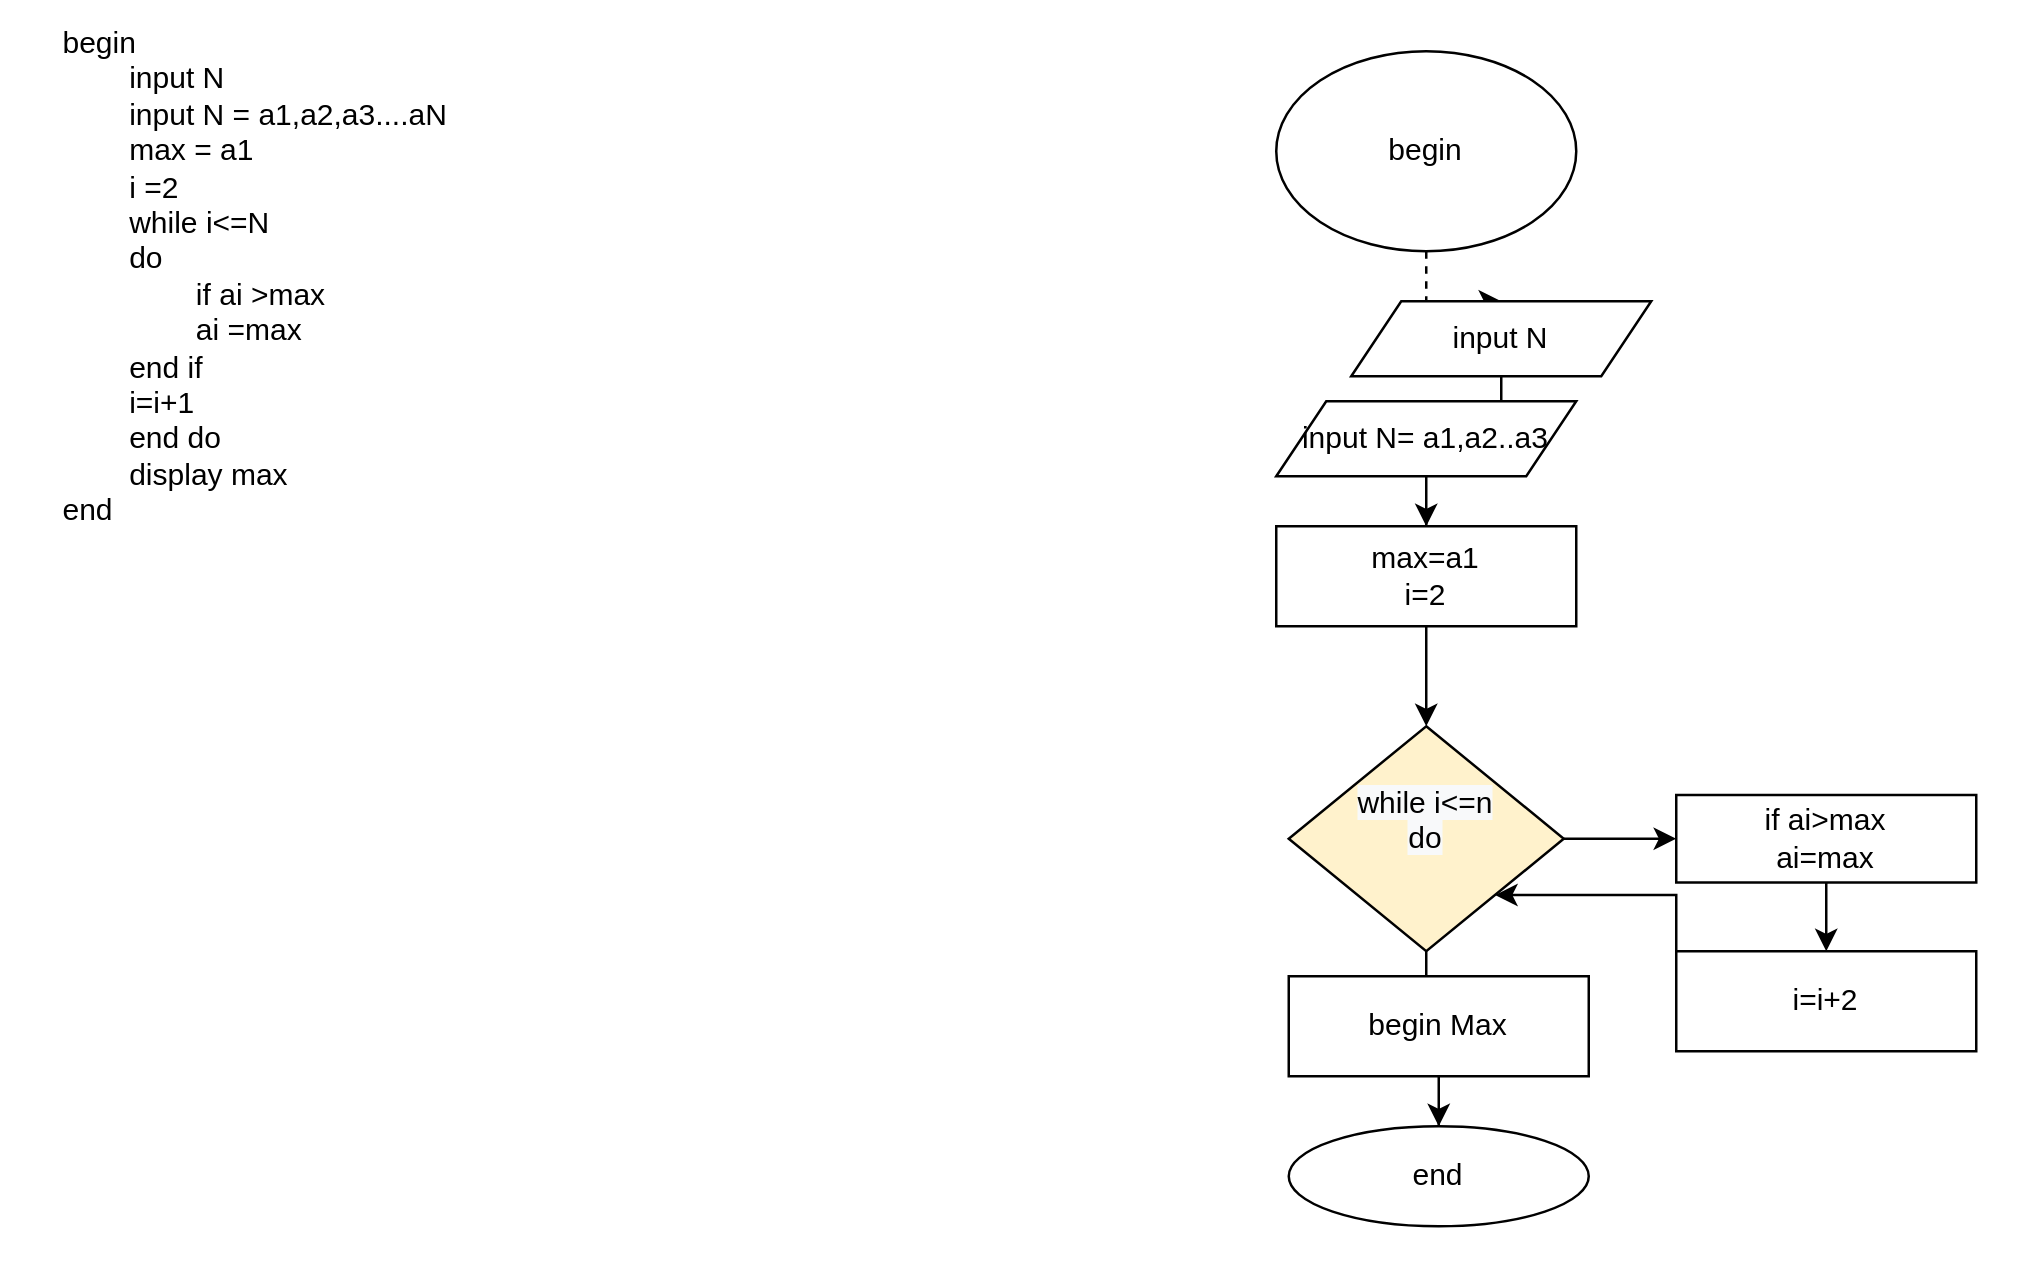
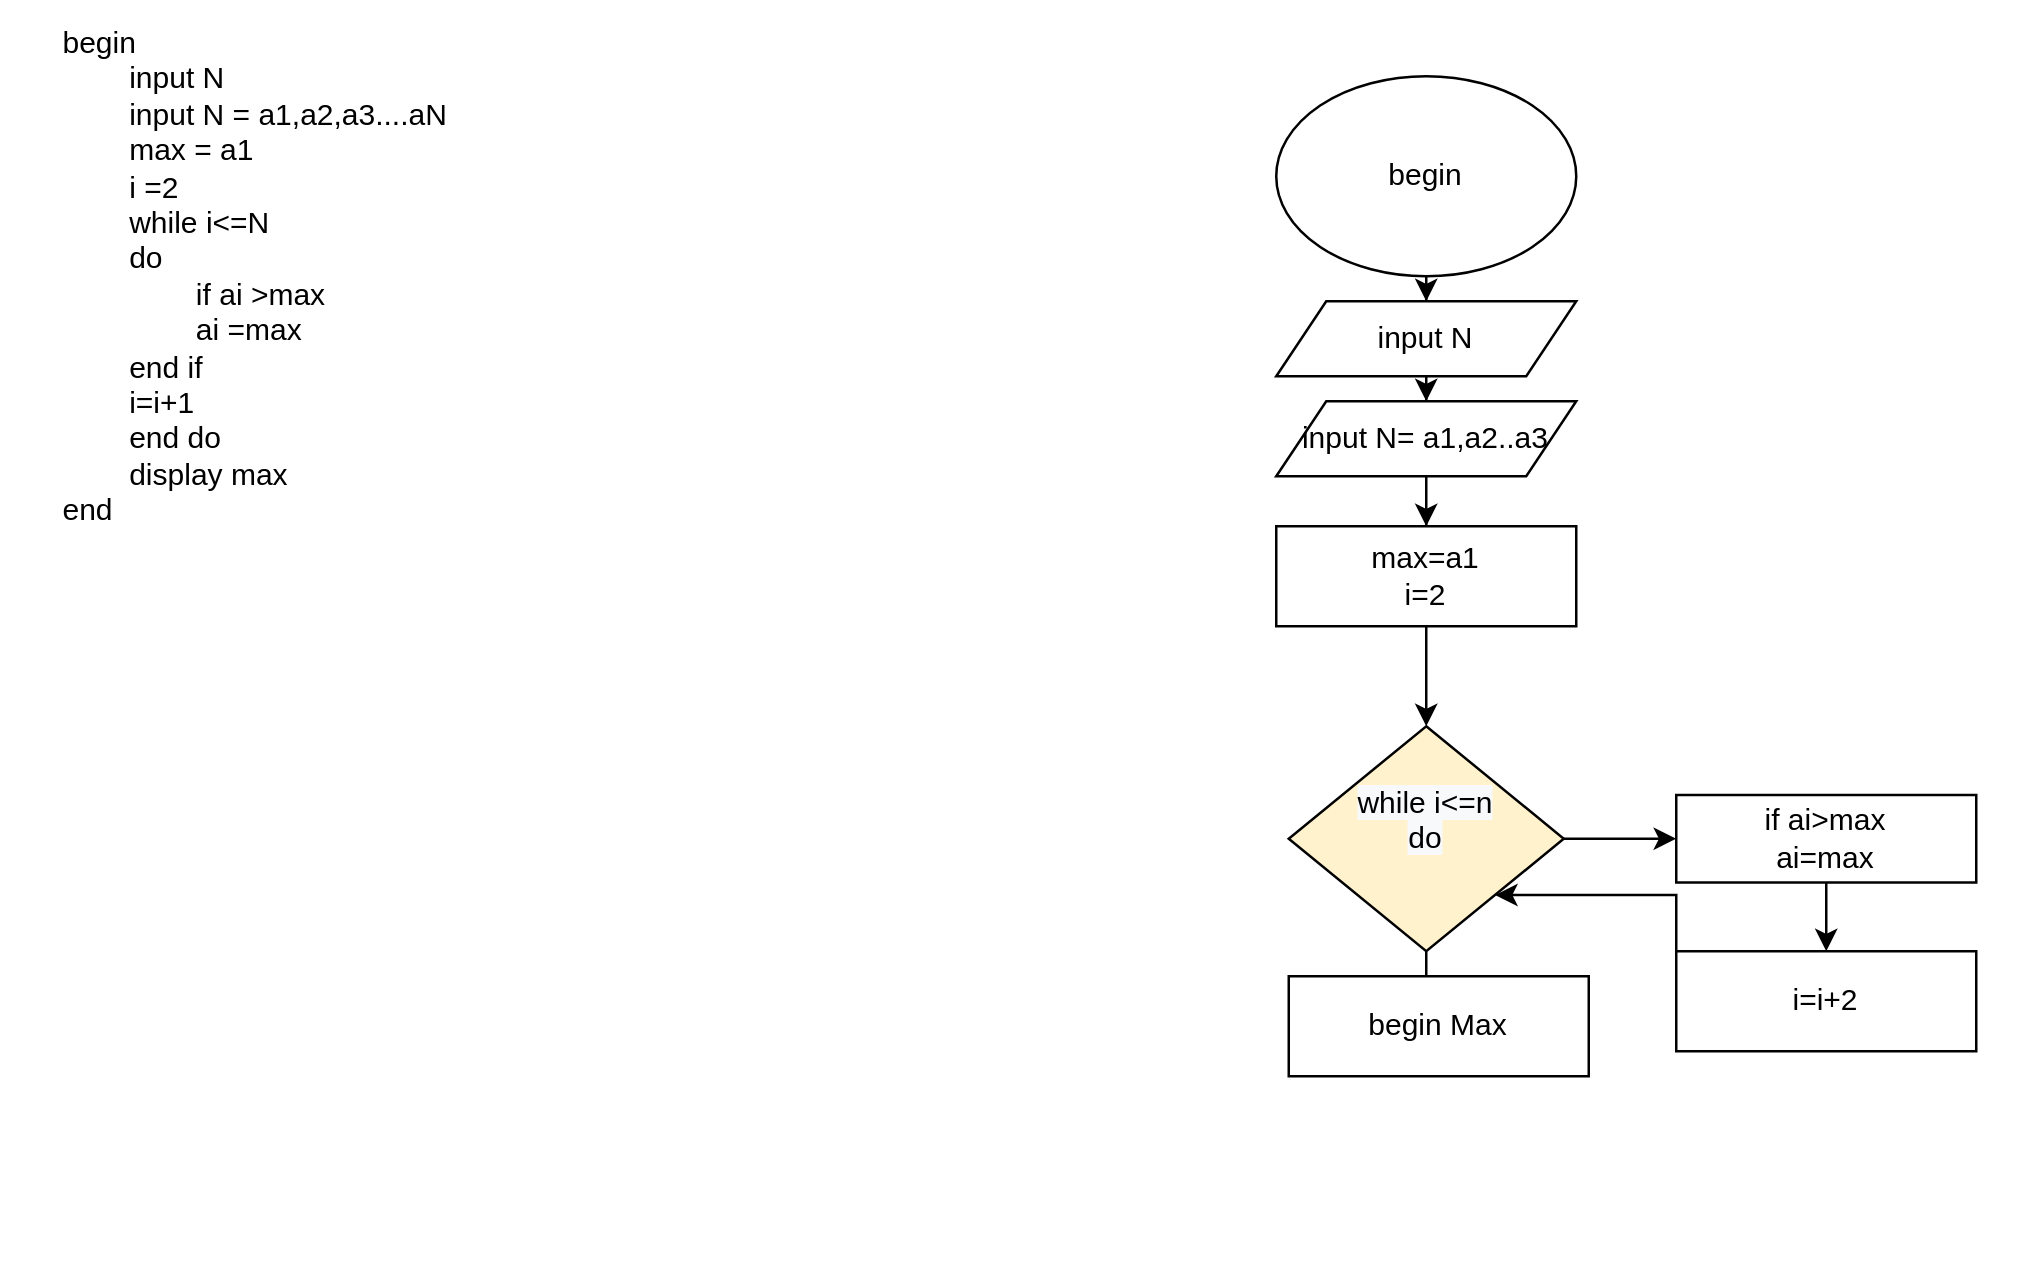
(1426, 151) -> (1426, 176)
(1501, 339) -> (1426, 339)
(1439, 1109) -> none
(1439, 1176) -> none
